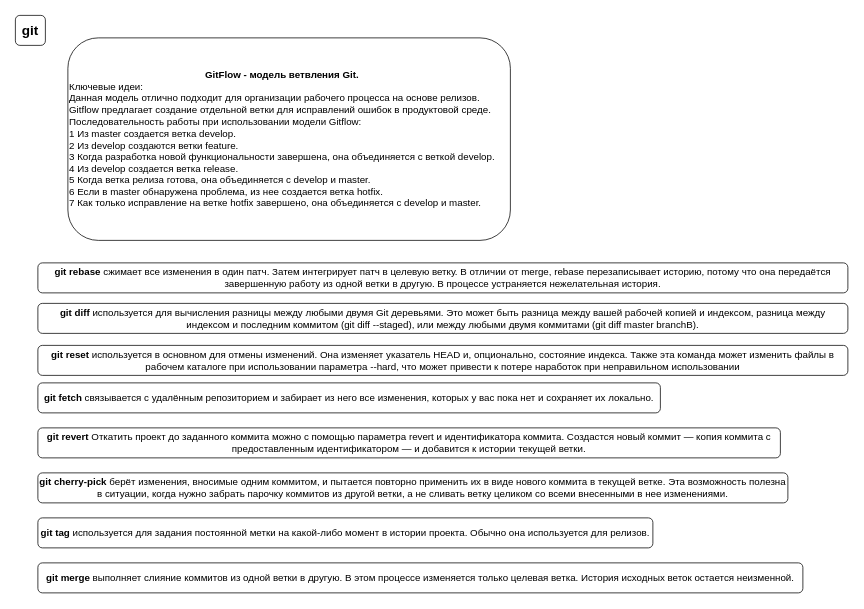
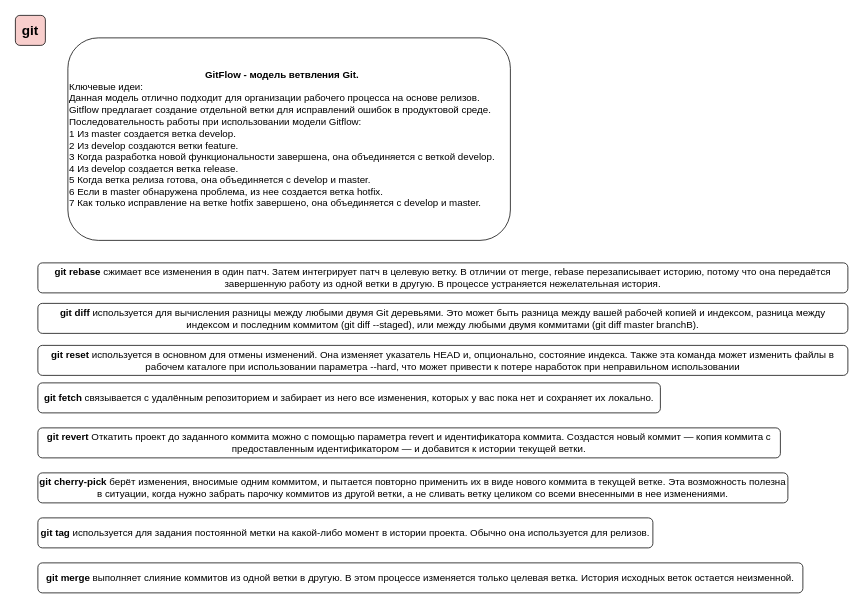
(30, 30) -> (30, 30)
